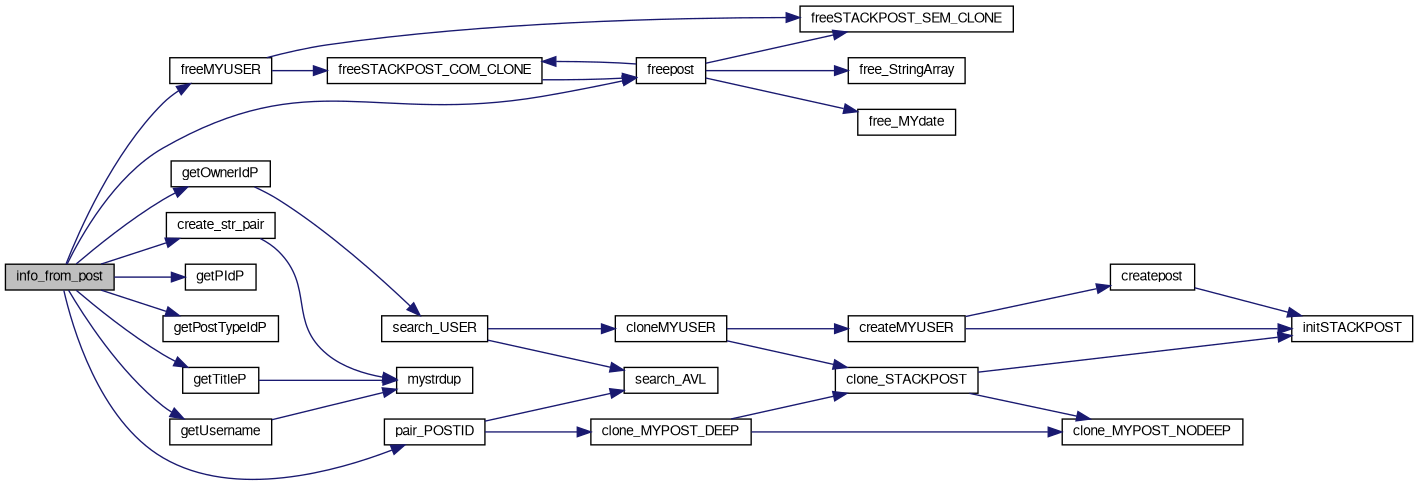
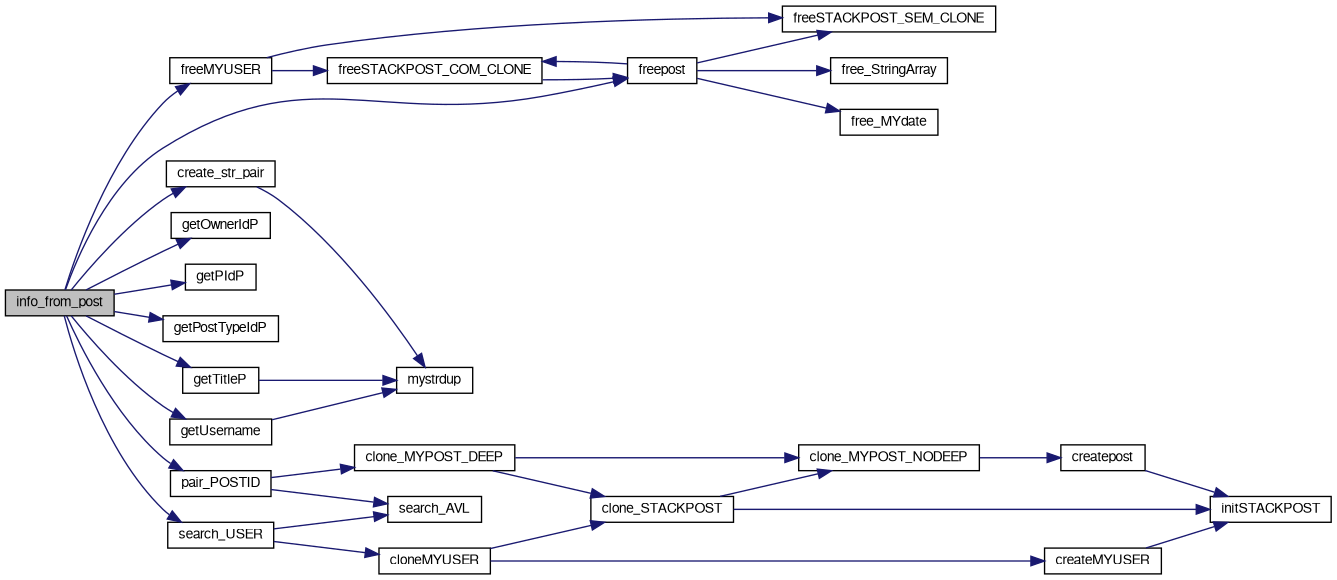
(336, 241) -> (103, 423)
(1031, 303) -> (1014, 458)
